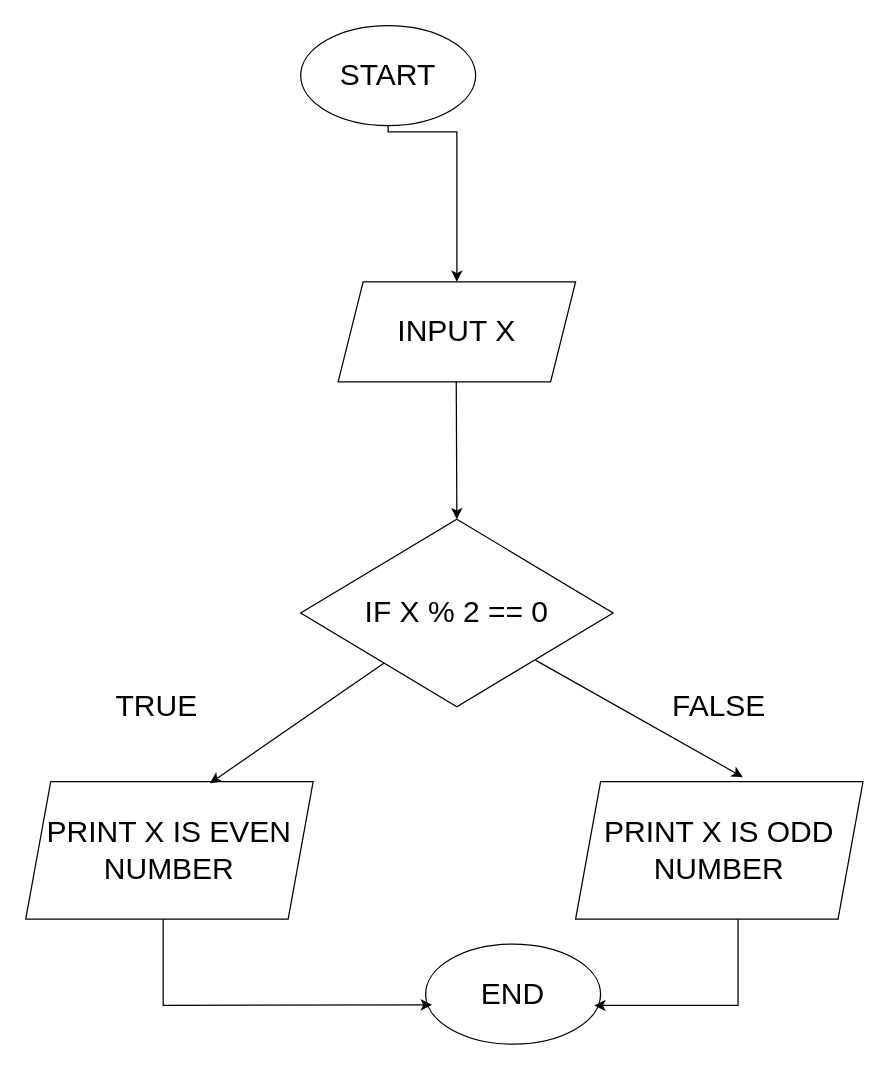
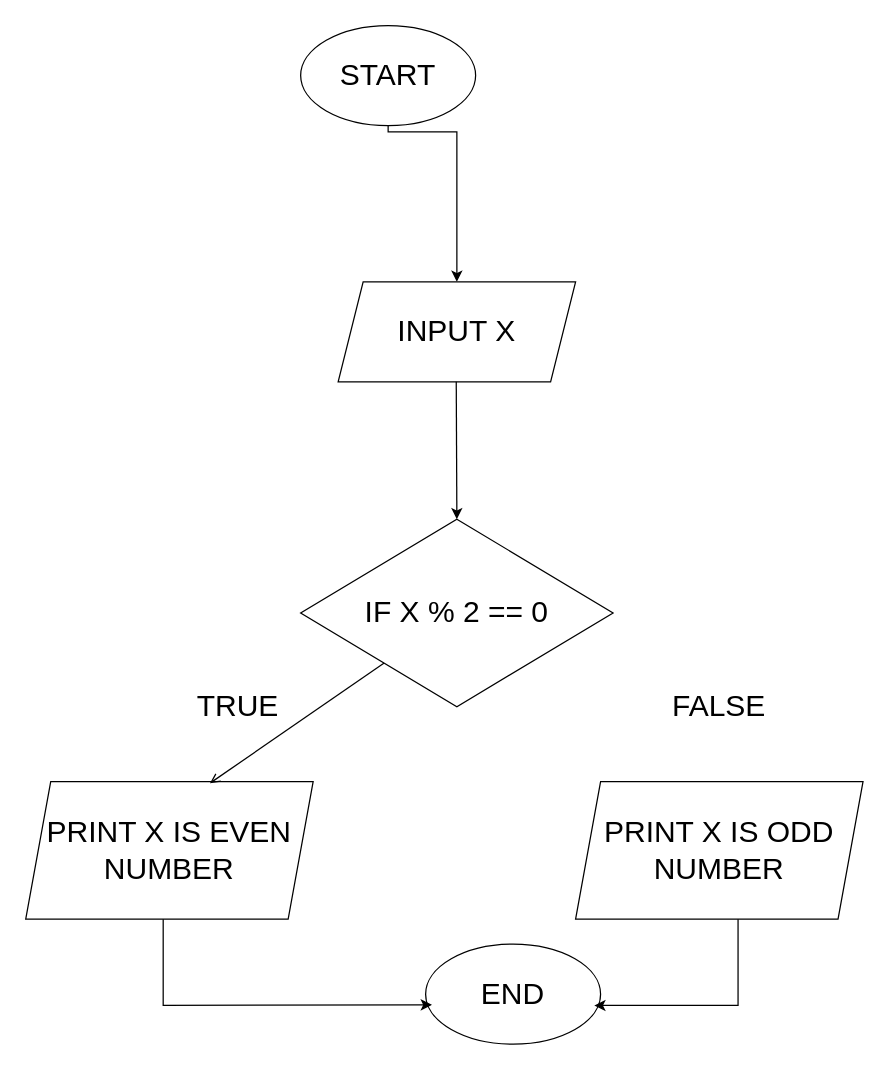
(157, 707) -> (238, 707)
(636, 717) -> none
(218, 778) -> (216, 779)
